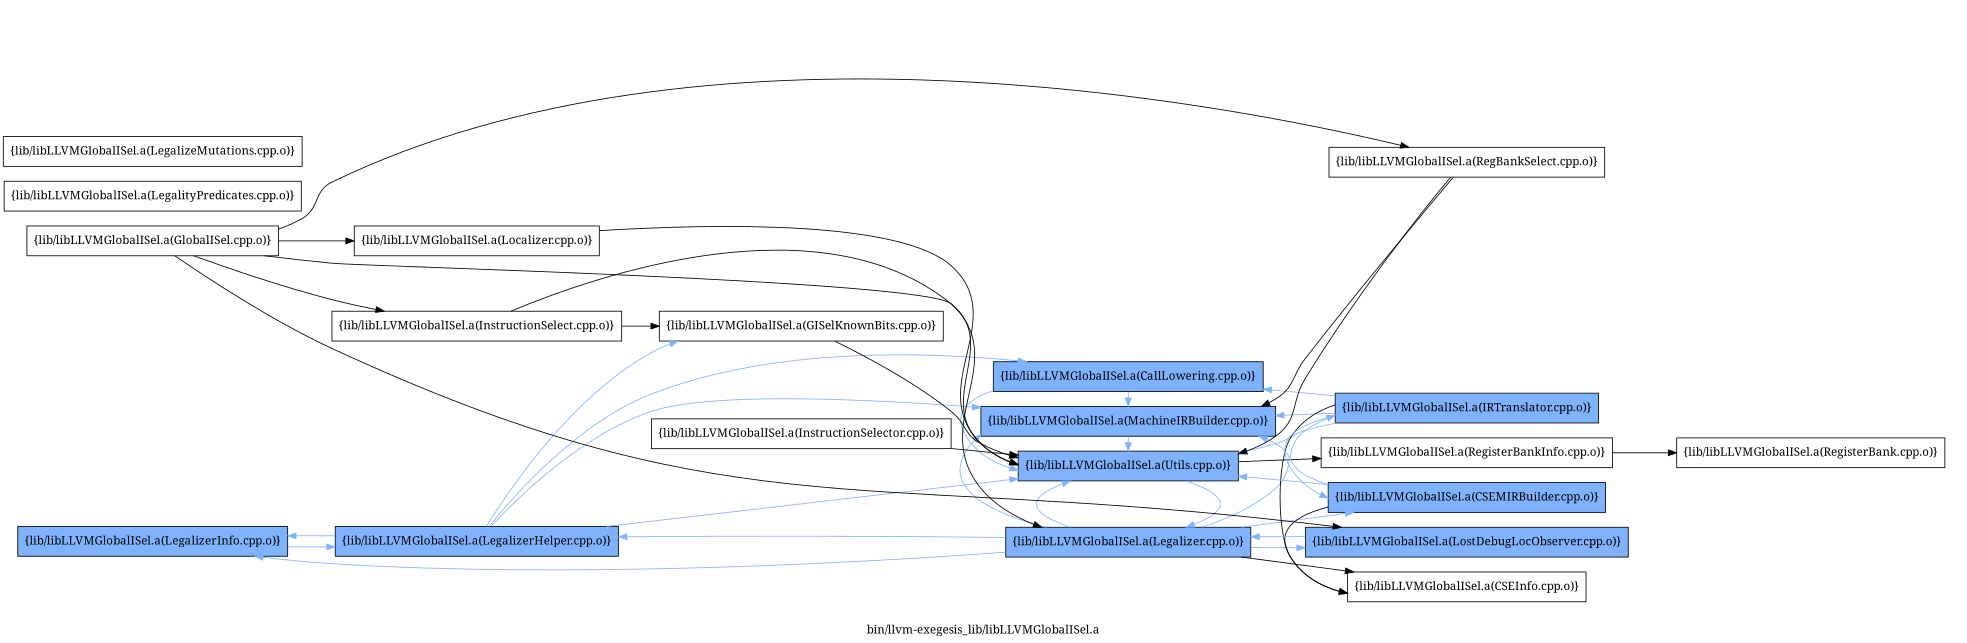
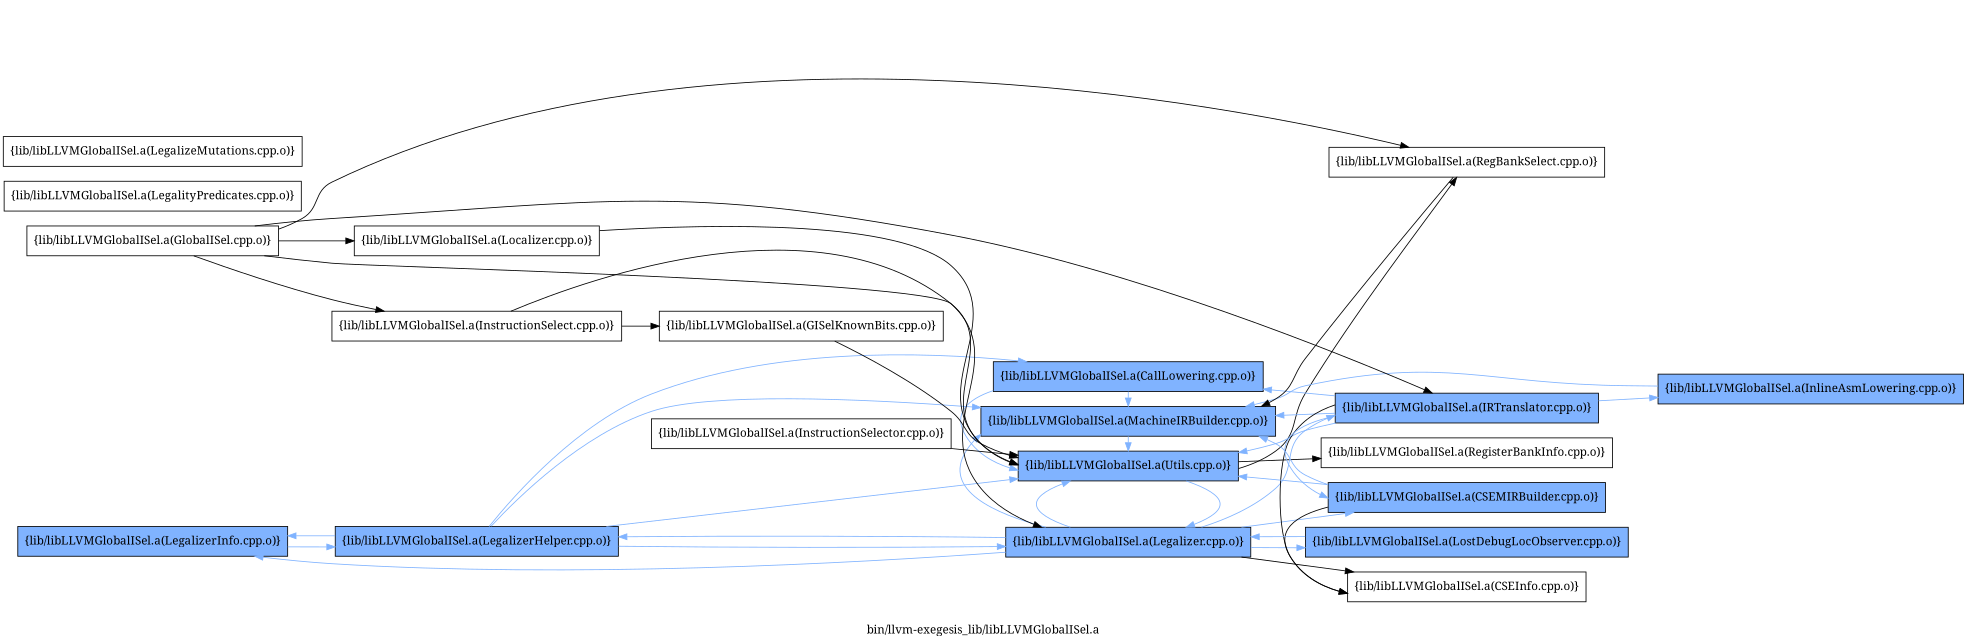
(1346, 316) -> (1346, 331)
none -> (1811, 389)
(566, 422) -> (808, 547)
(1811, 453) -> none
(732, 475) -> (852, 218)
